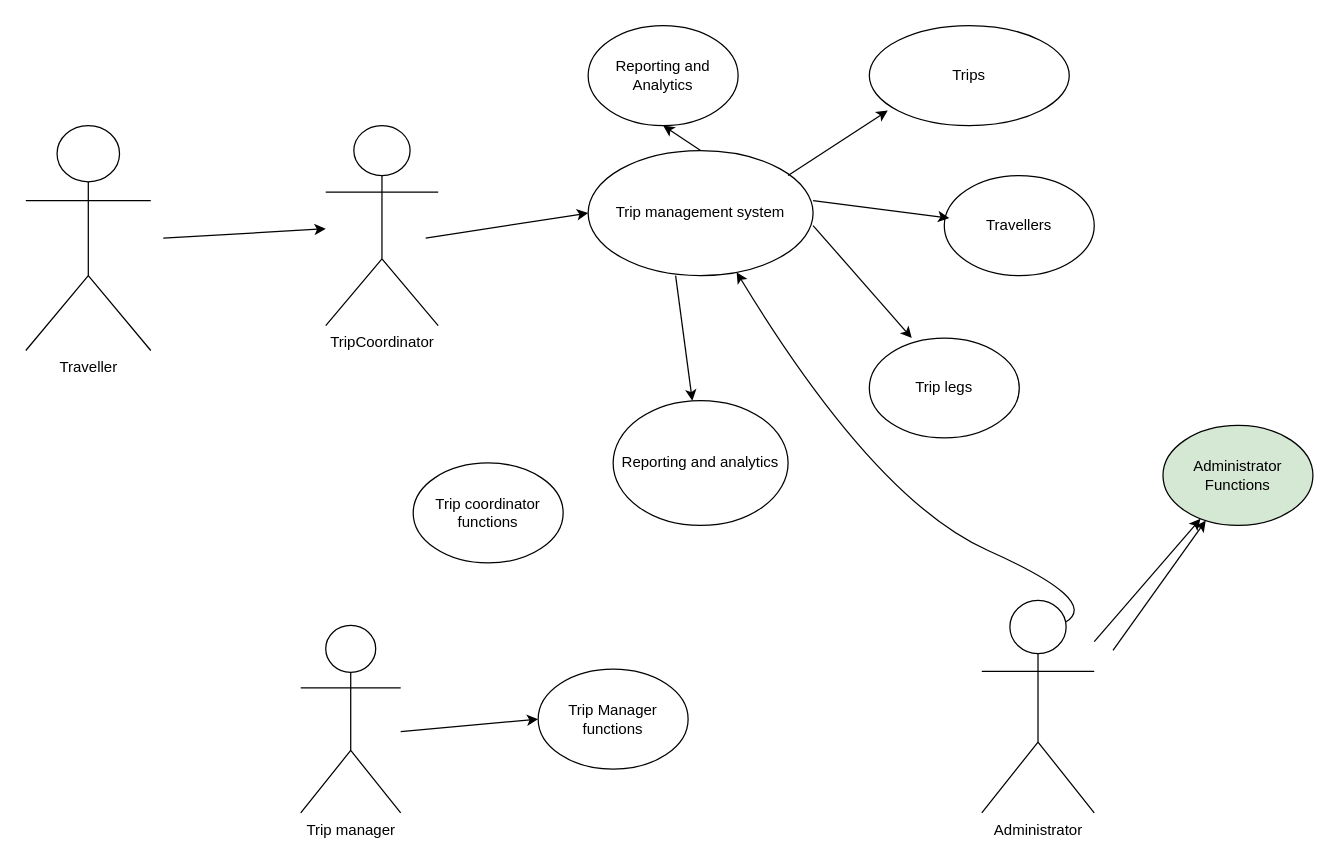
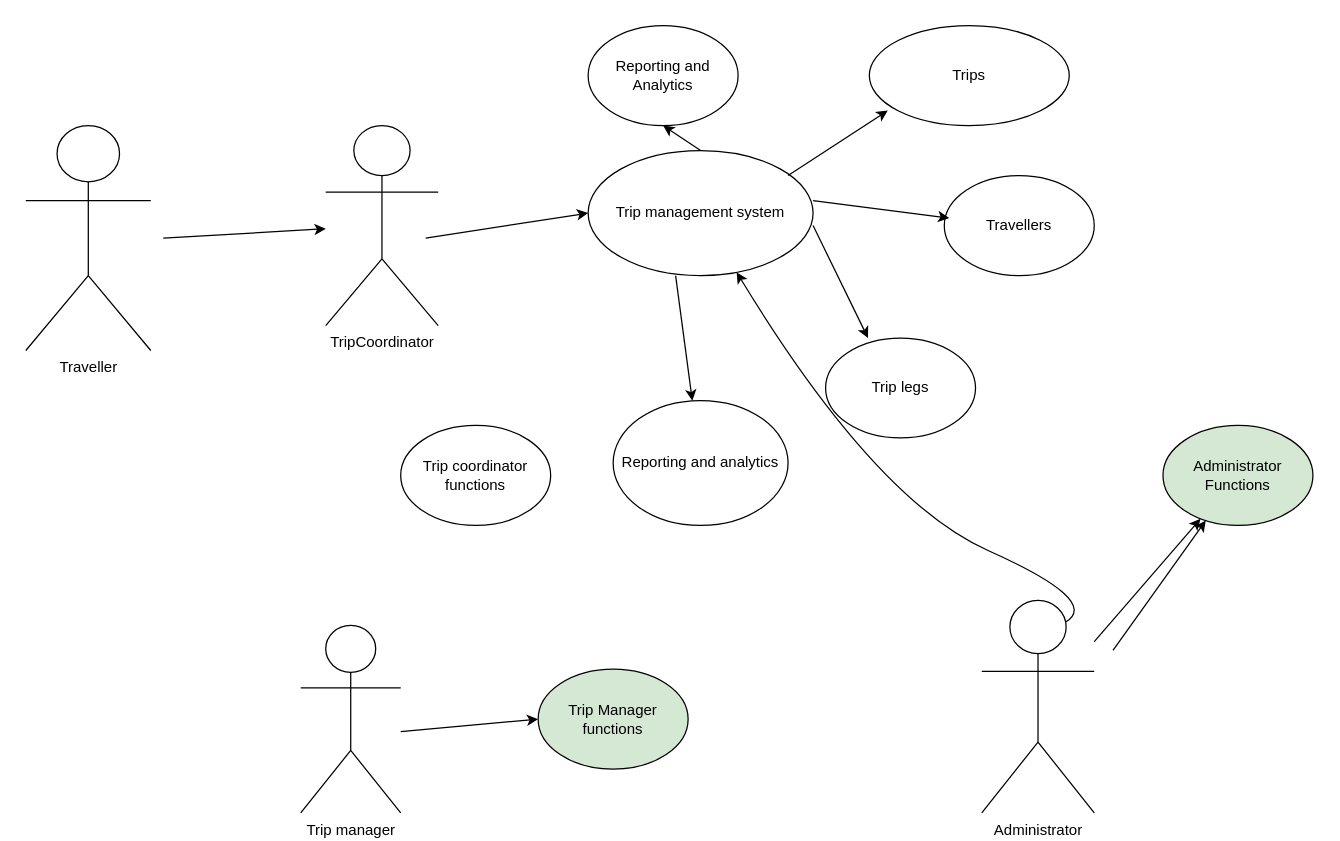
(944, 388) -> (901, 388)
(488, 513) -> (476, 476)
(613, 719) -> (613, 719)
